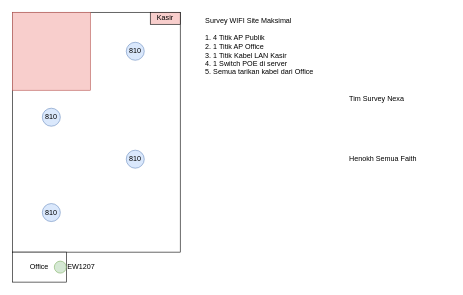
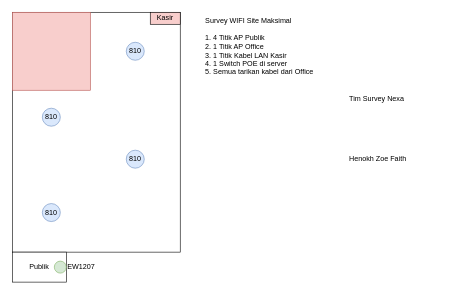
(383, 103) -> (379, 103)
(39, 267) -> (39, 267)
